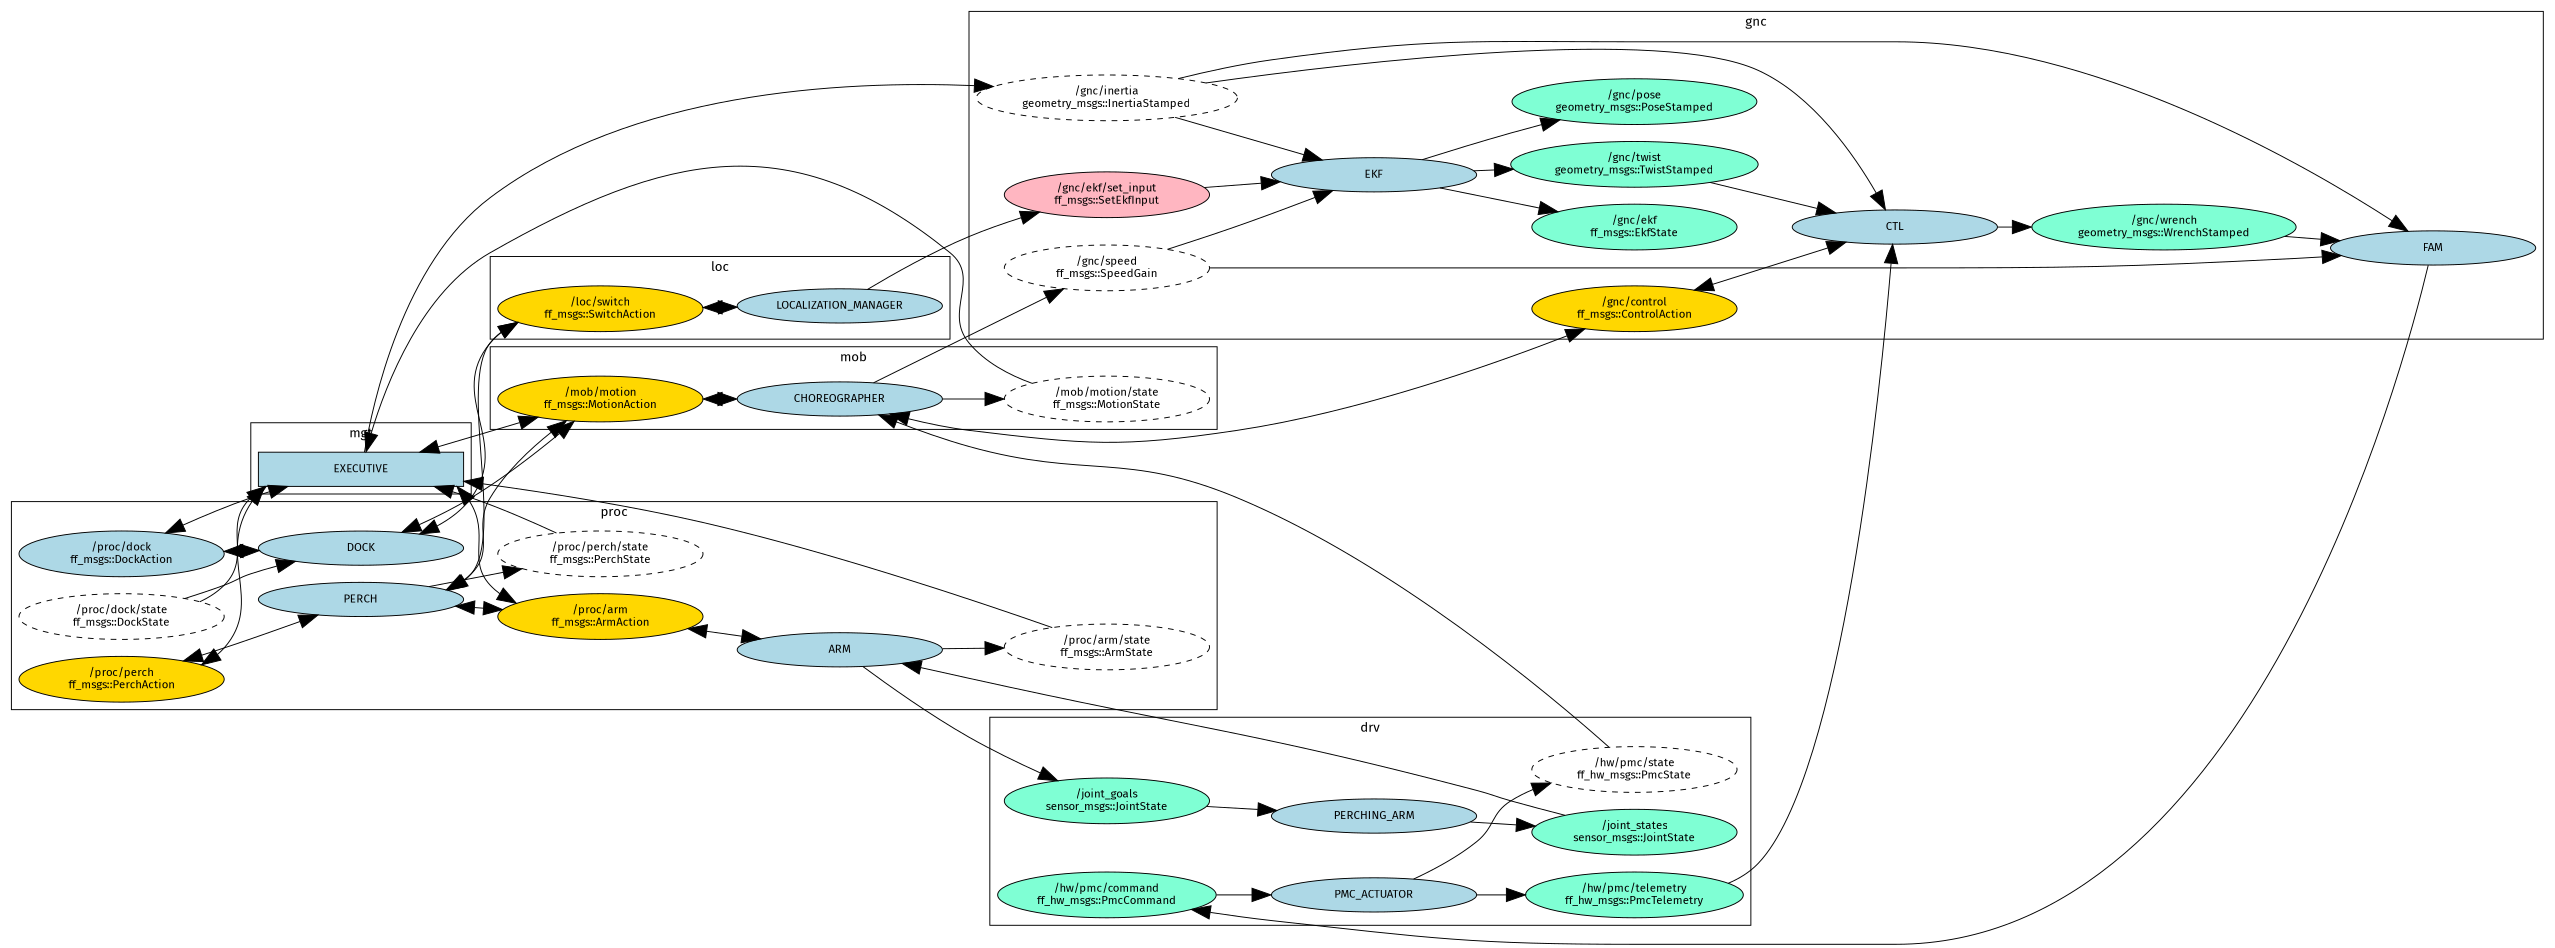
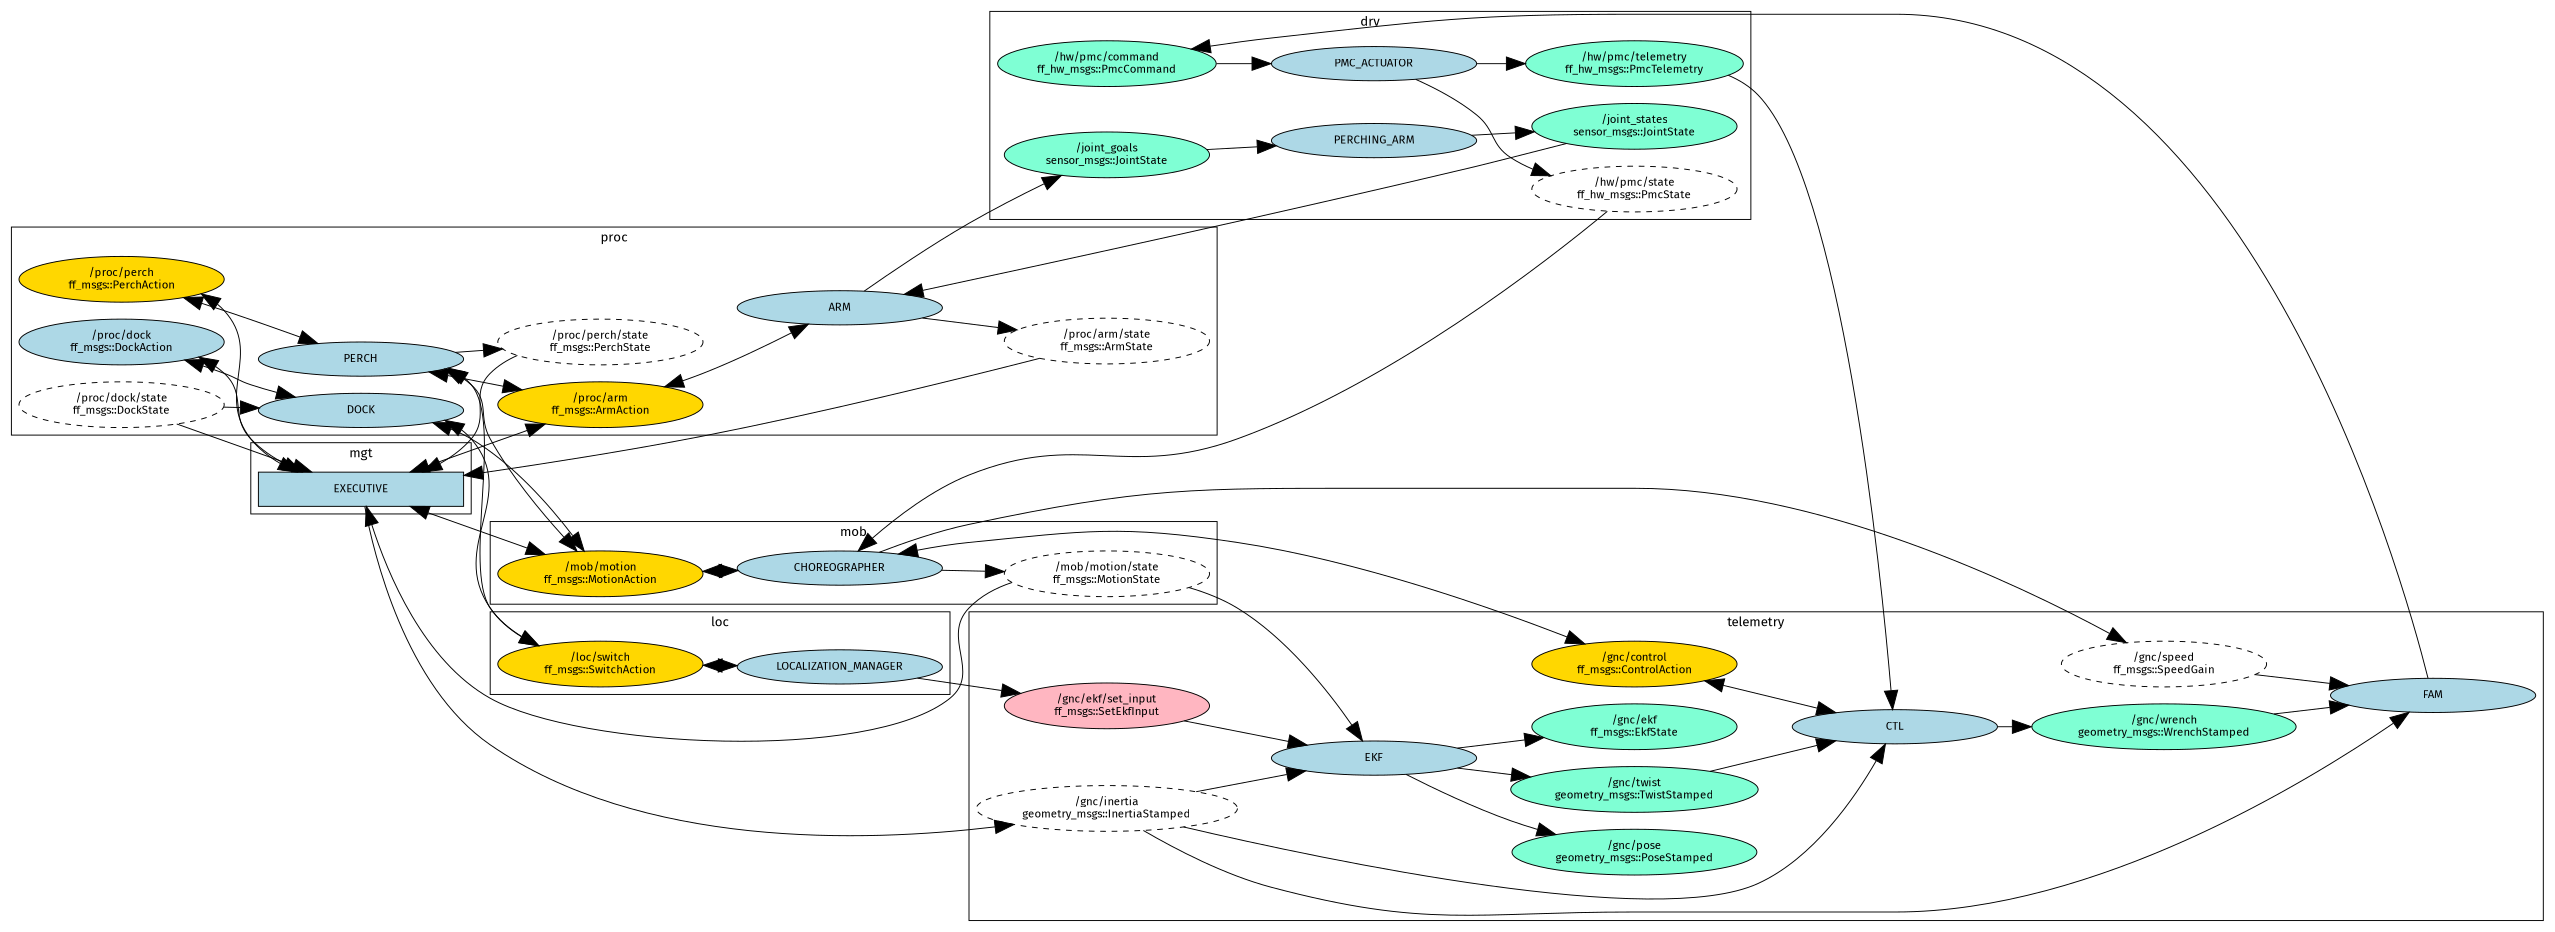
(1756, 22) -> (1756, 623)
(1242, 225) -> (1282, 642)
